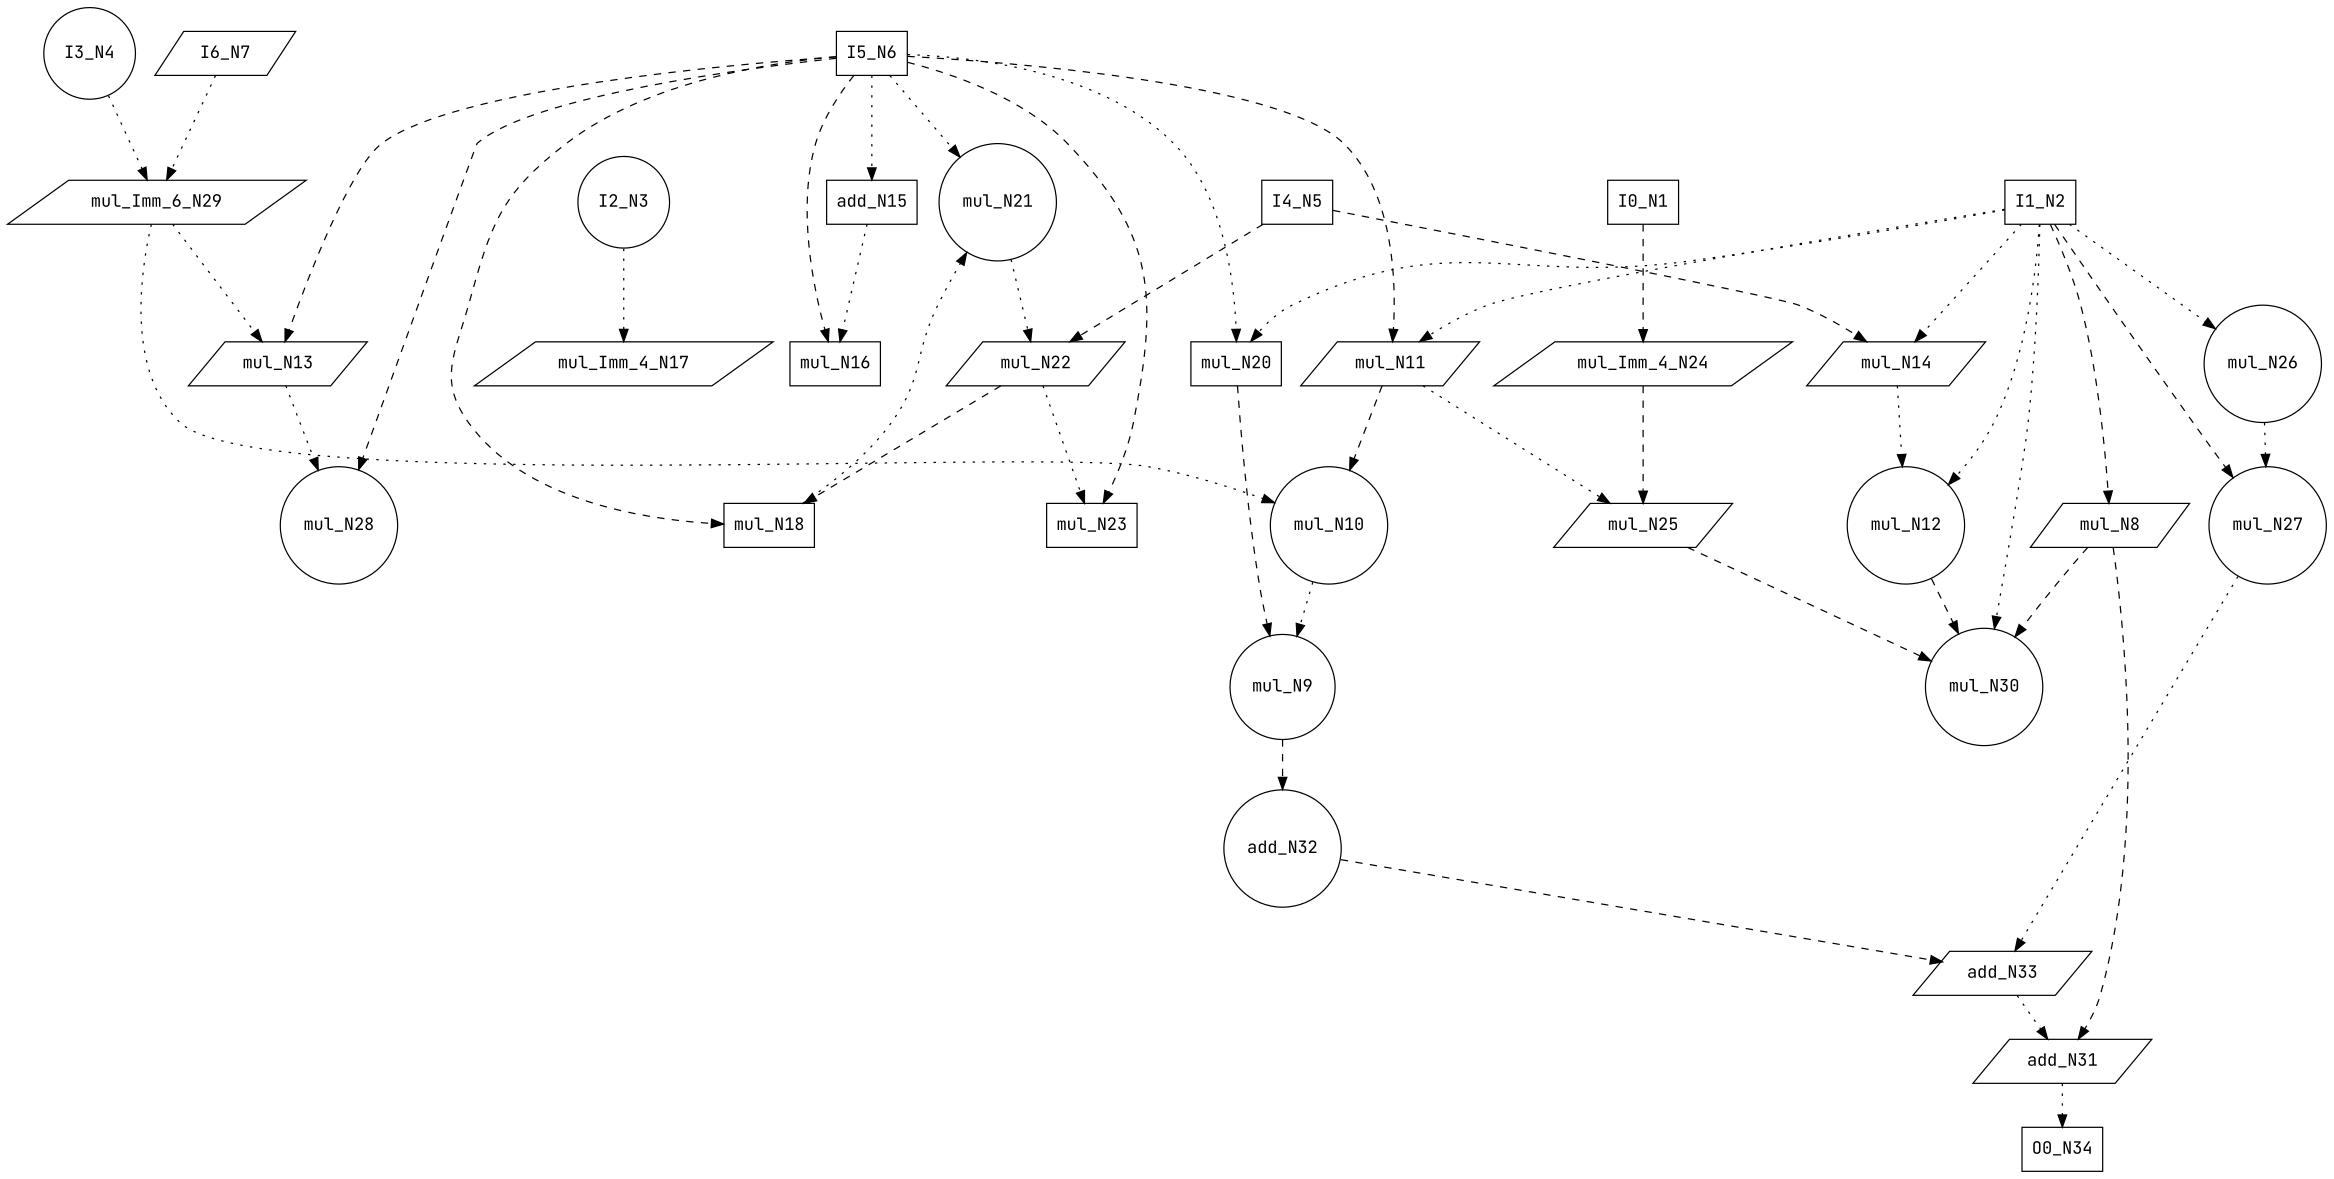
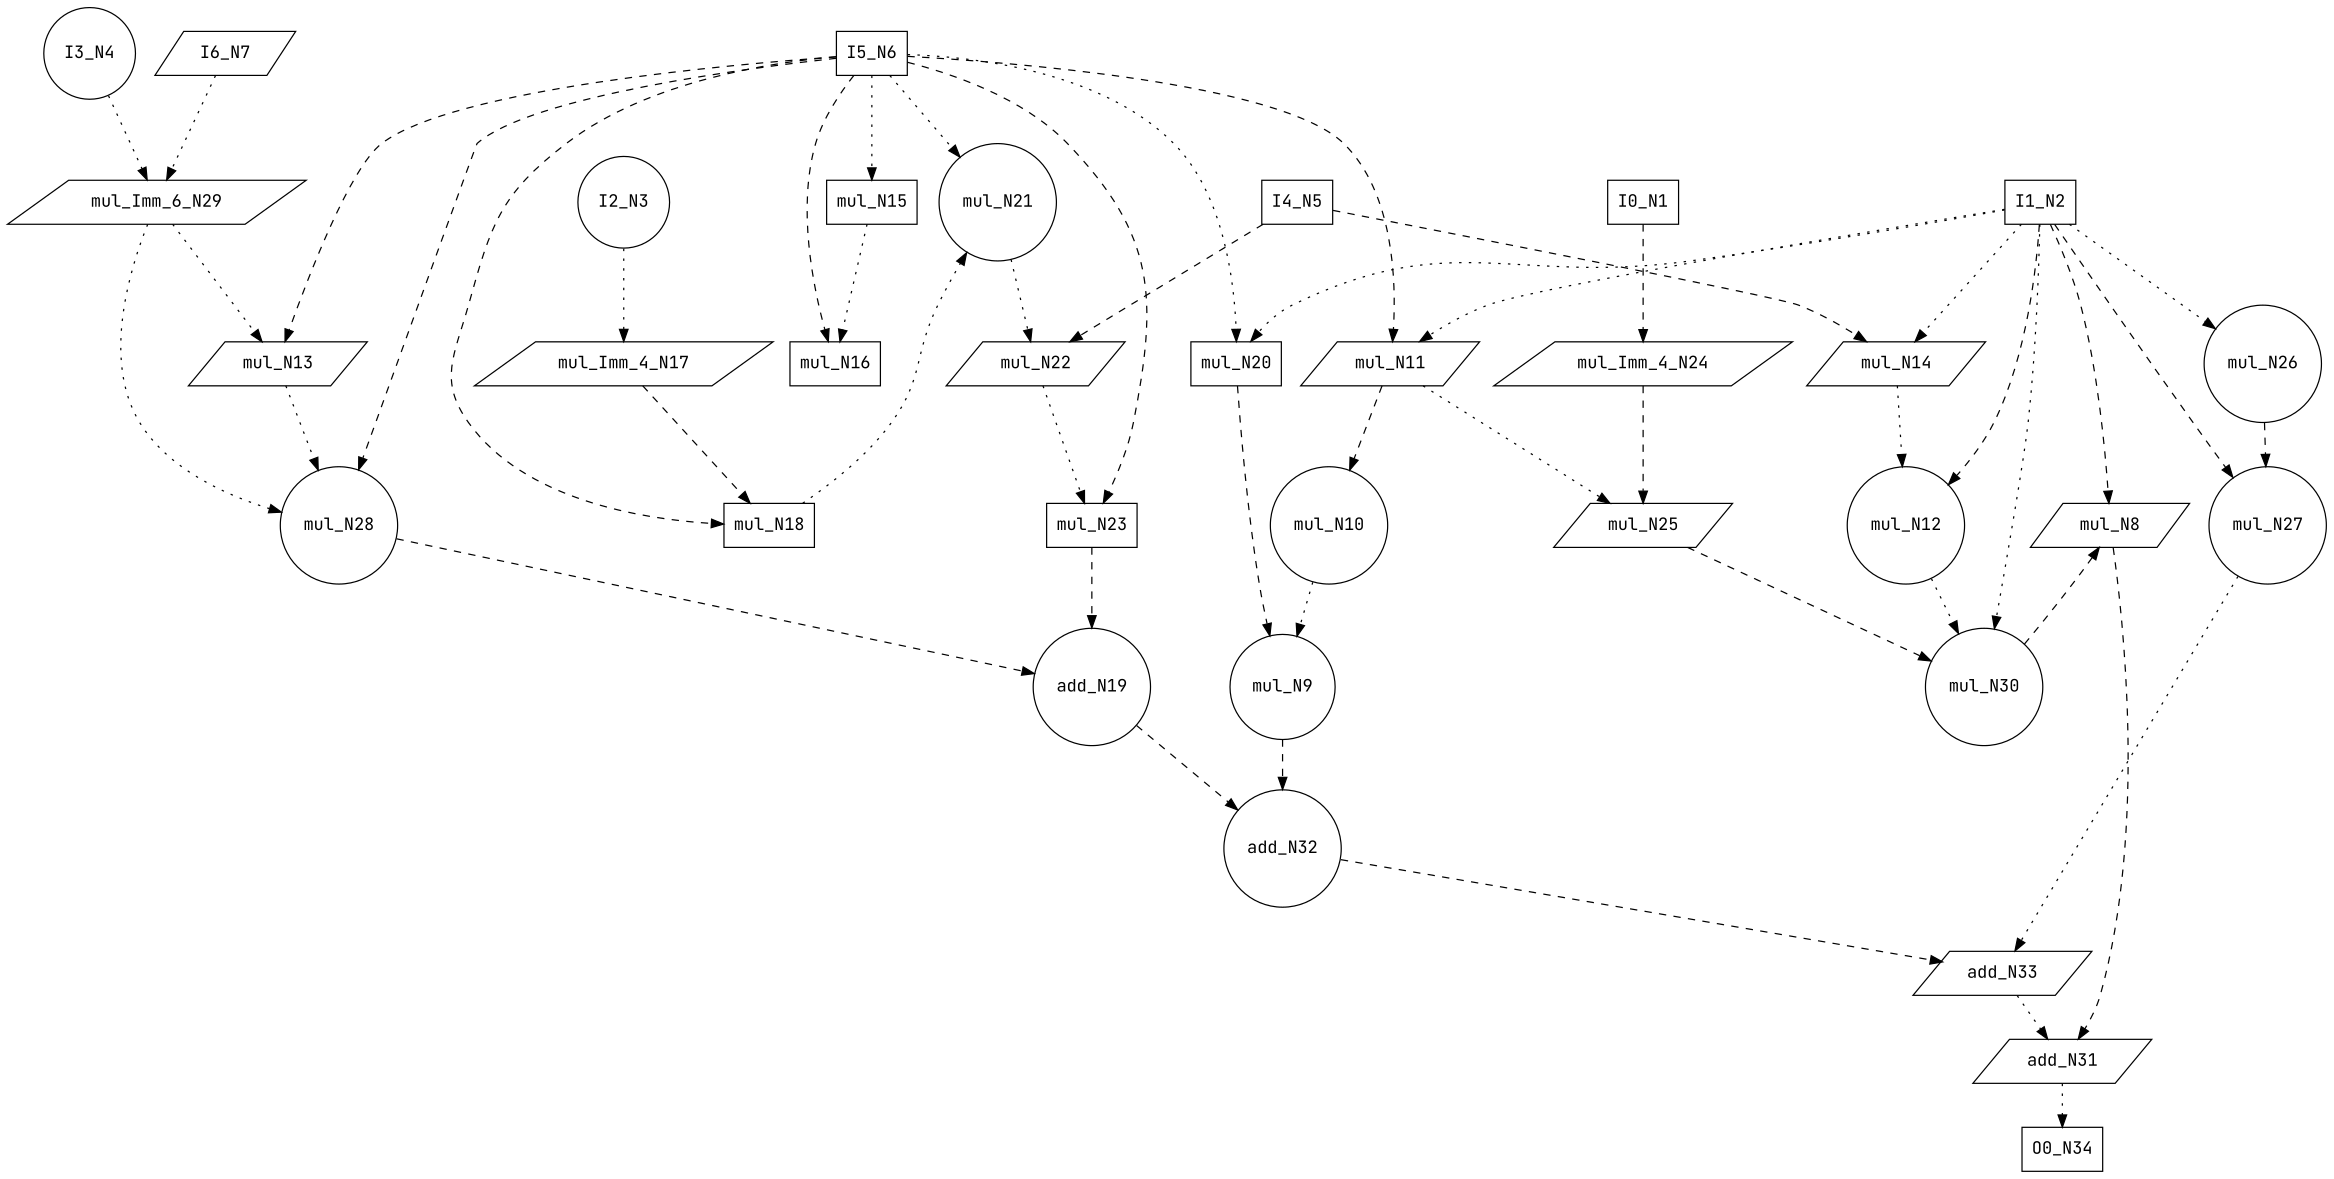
(872, 202) -> (872, 202)
(2018, 357) -> (2018, 357)
(2265, 439) -> (2265, 439)
(908, 441) -> (692, 440)
(617, 465) -> (130, 402)
(2055, 587) -> (2059, 601)
(1942, 600) -> (1942, 600)
none -> (1092, 687)
